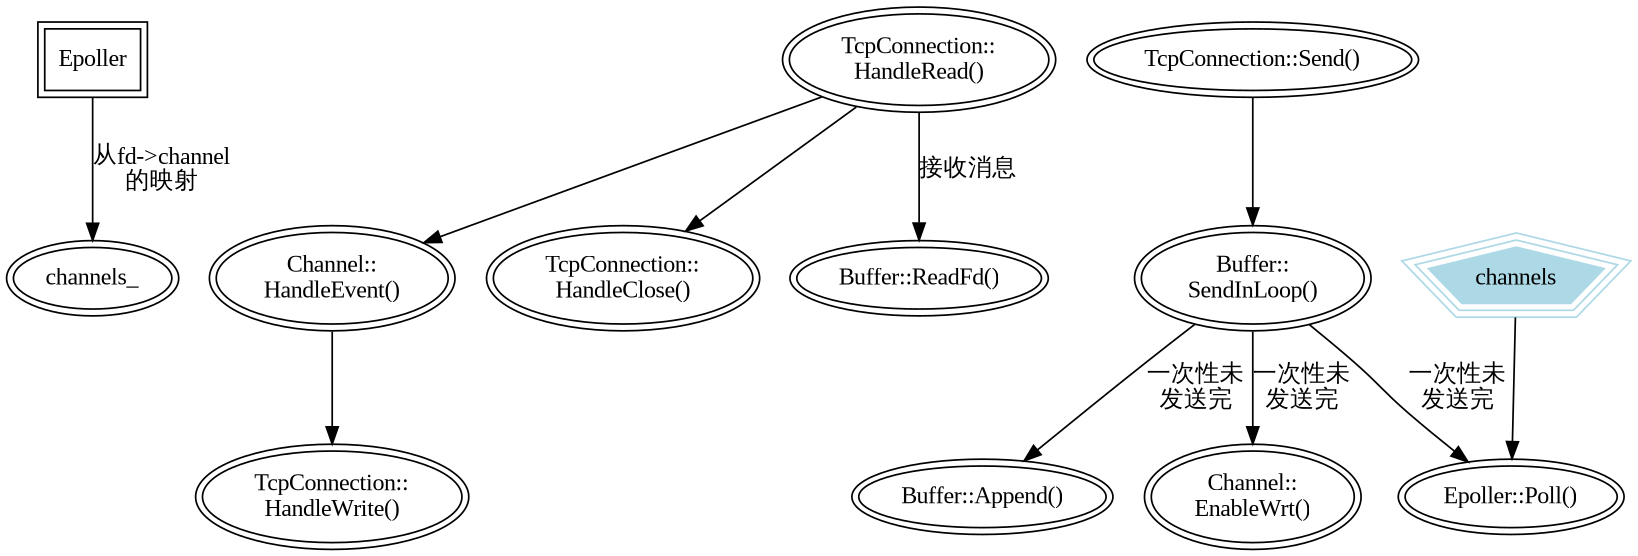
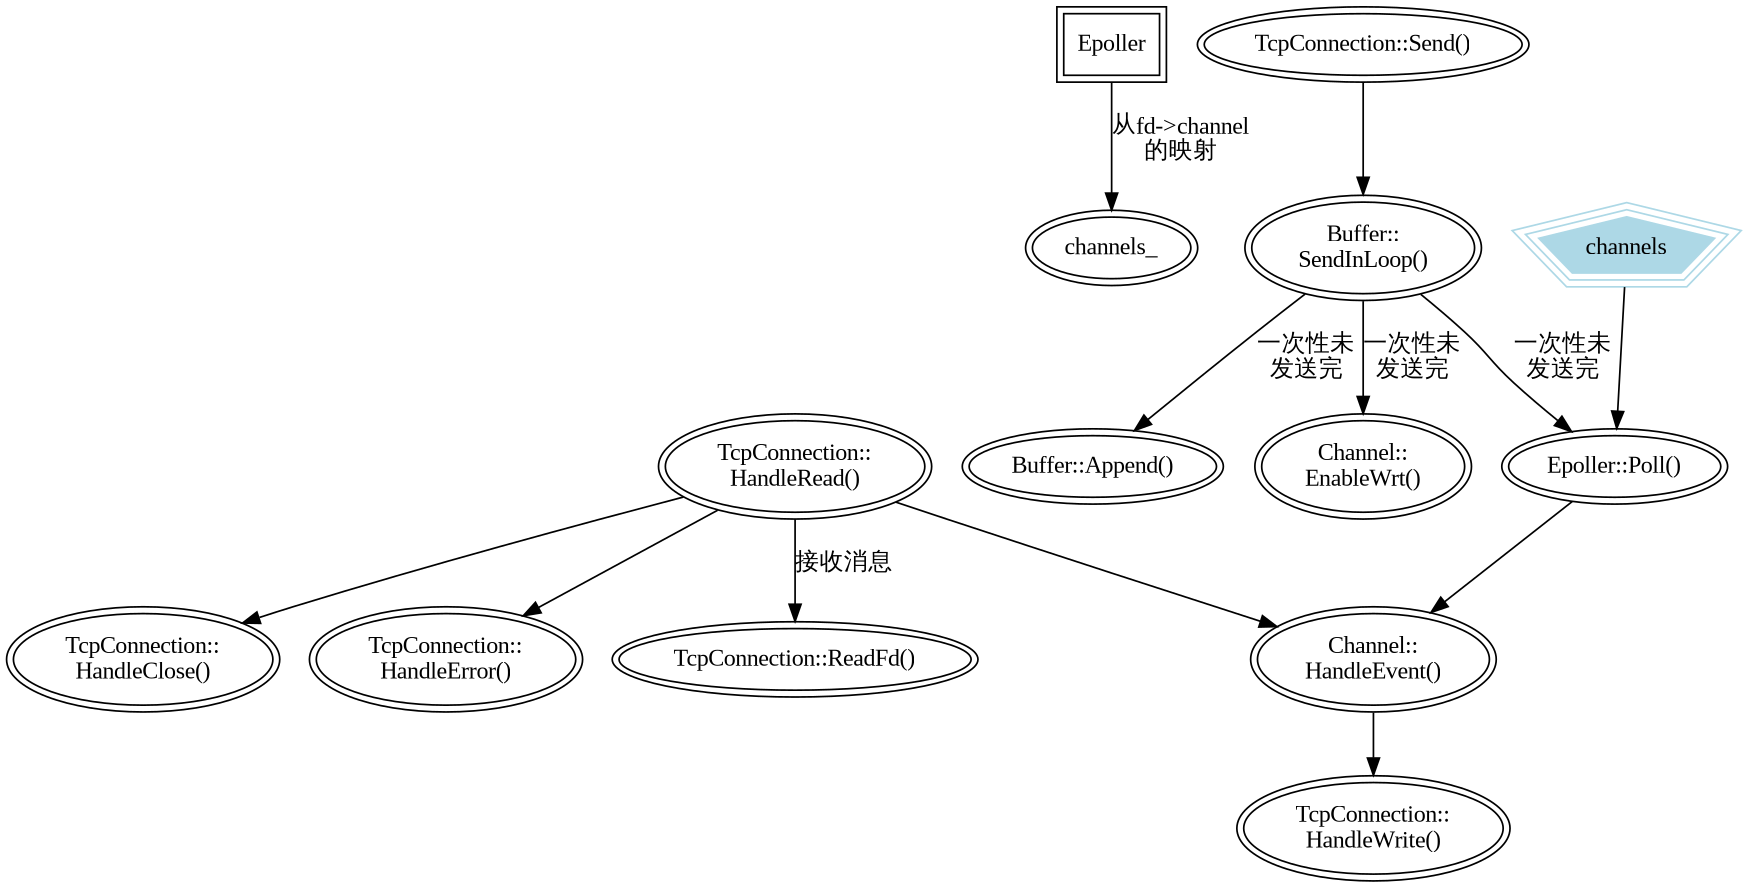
(919, 278) -> (795, 659)
none -> (1508, 552)
none -> (446, 659)
